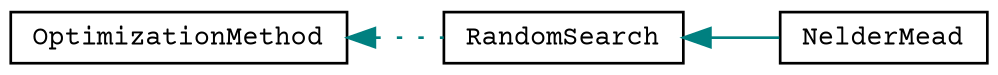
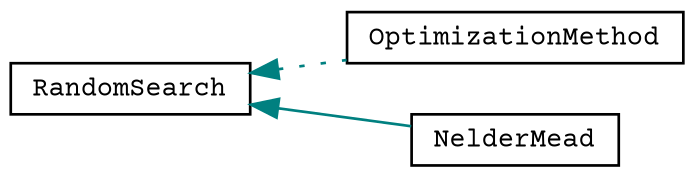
(409, 38) -> (312, 65)
